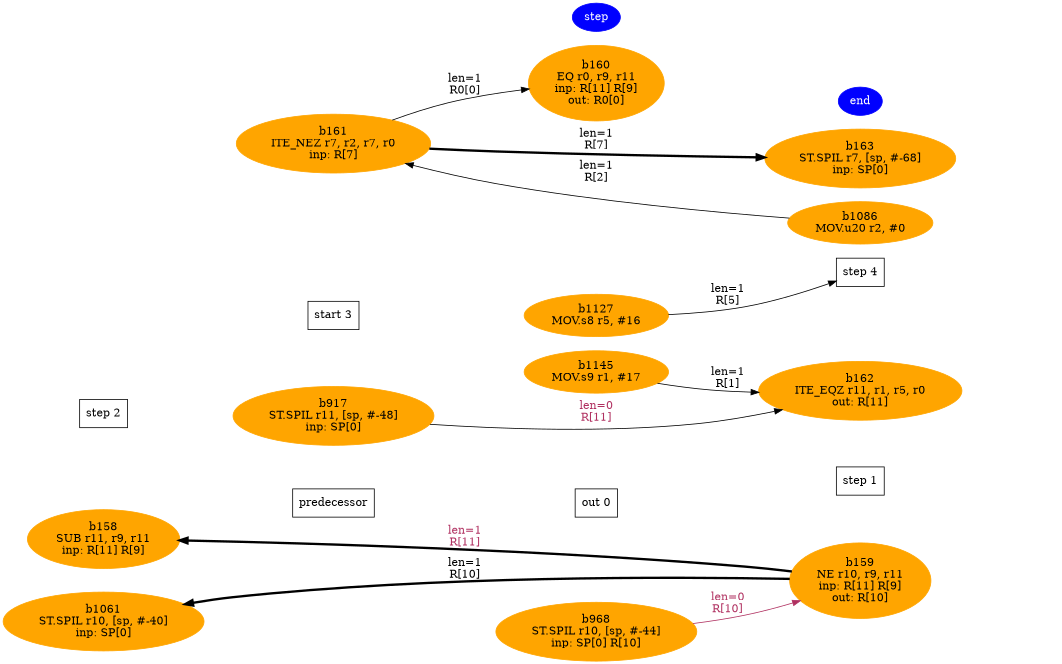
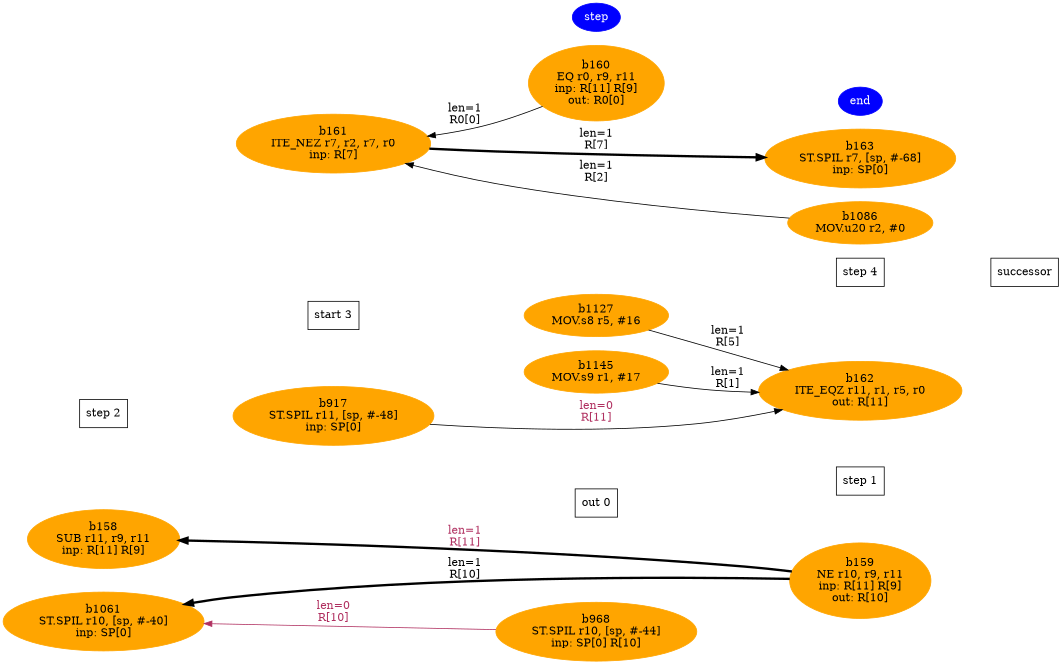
(456, 101) -> (490, 124)
none -> (1025, 272)
(750, 306) -> (714, 349)
(333, 503) -> none
(743, 615) -> (354, 627)
